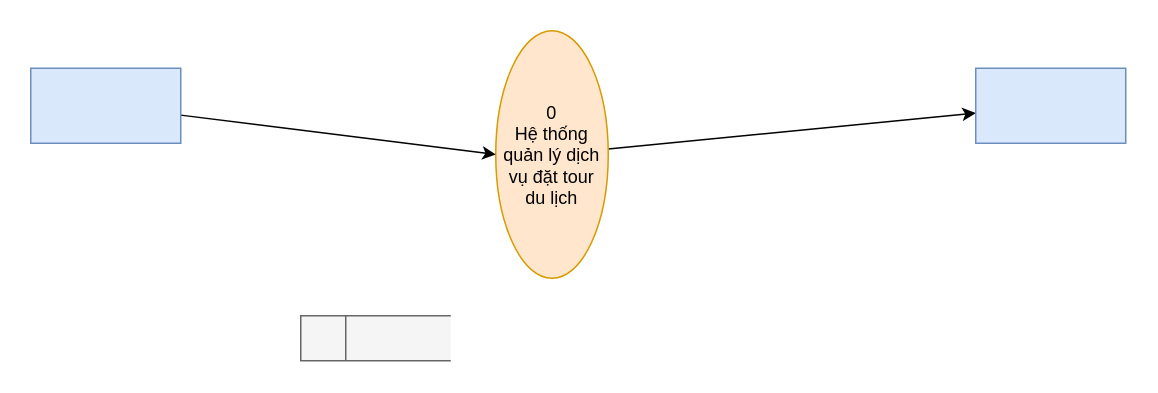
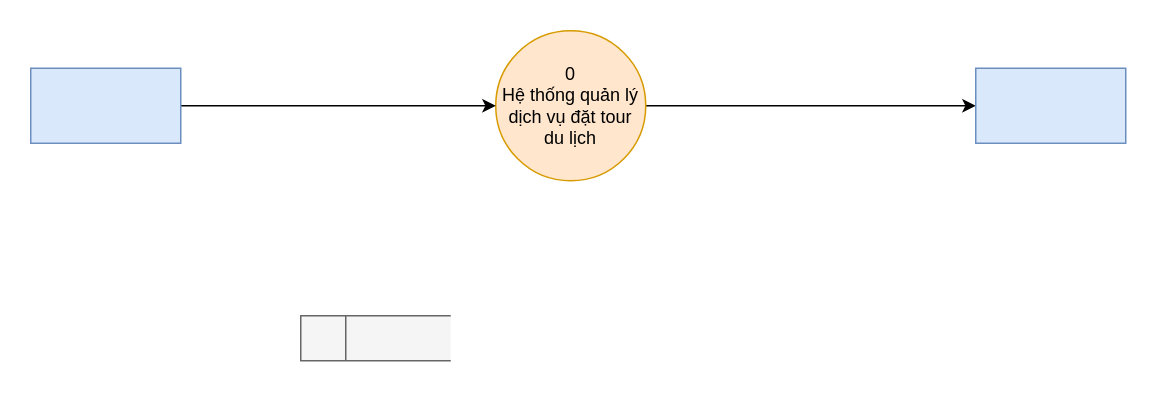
(552, 155) -> (571, 106)
